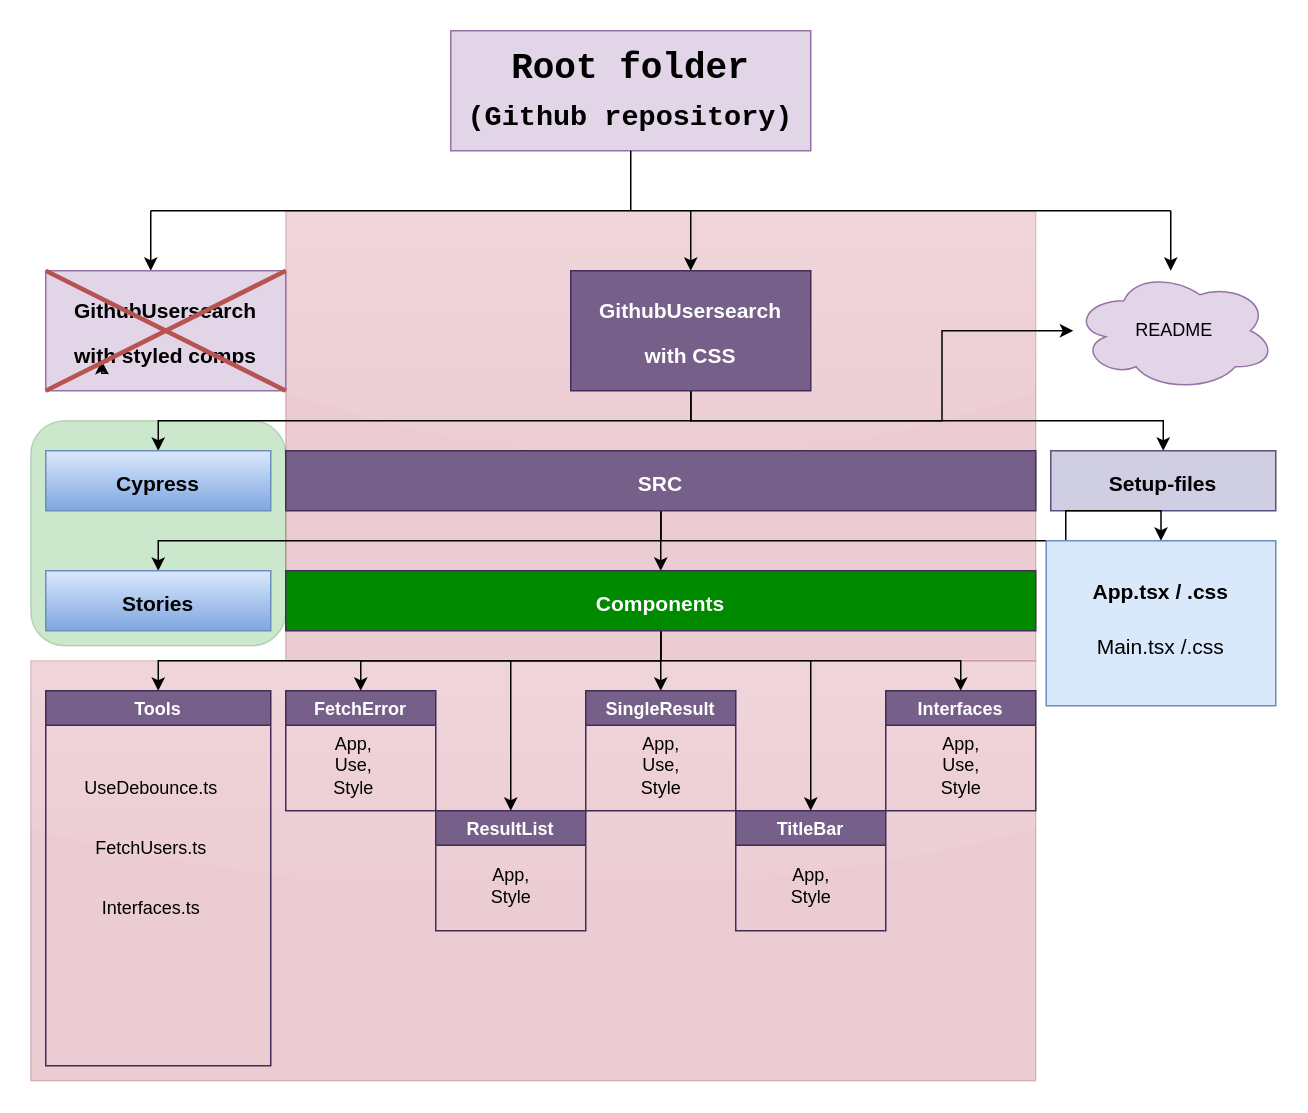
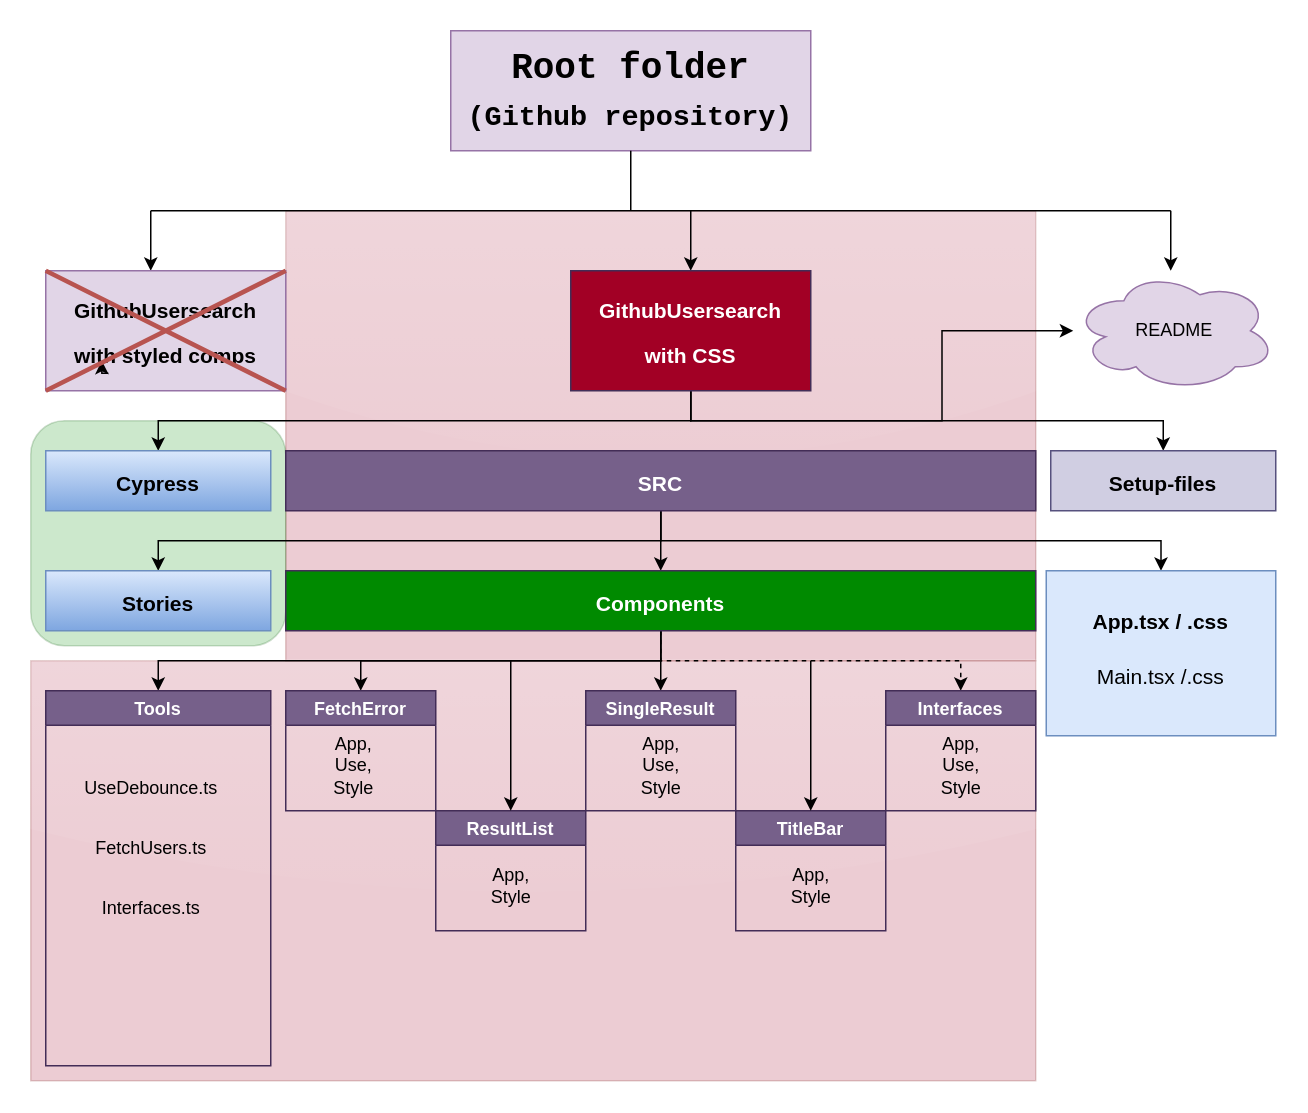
(691, 331) -> (691, 331)
(1161, 623) -> (1161, 653)
(822, 661) -> (822, 661)
